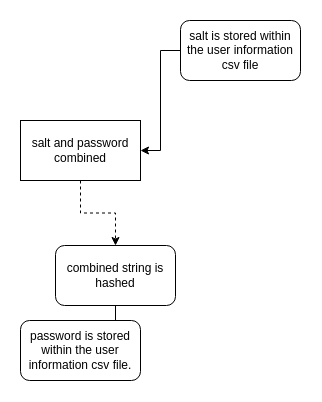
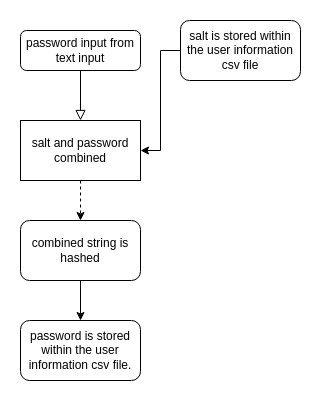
none -> (81, 51)
none -> (81, 90)
(116, 276) -> (81, 251)
